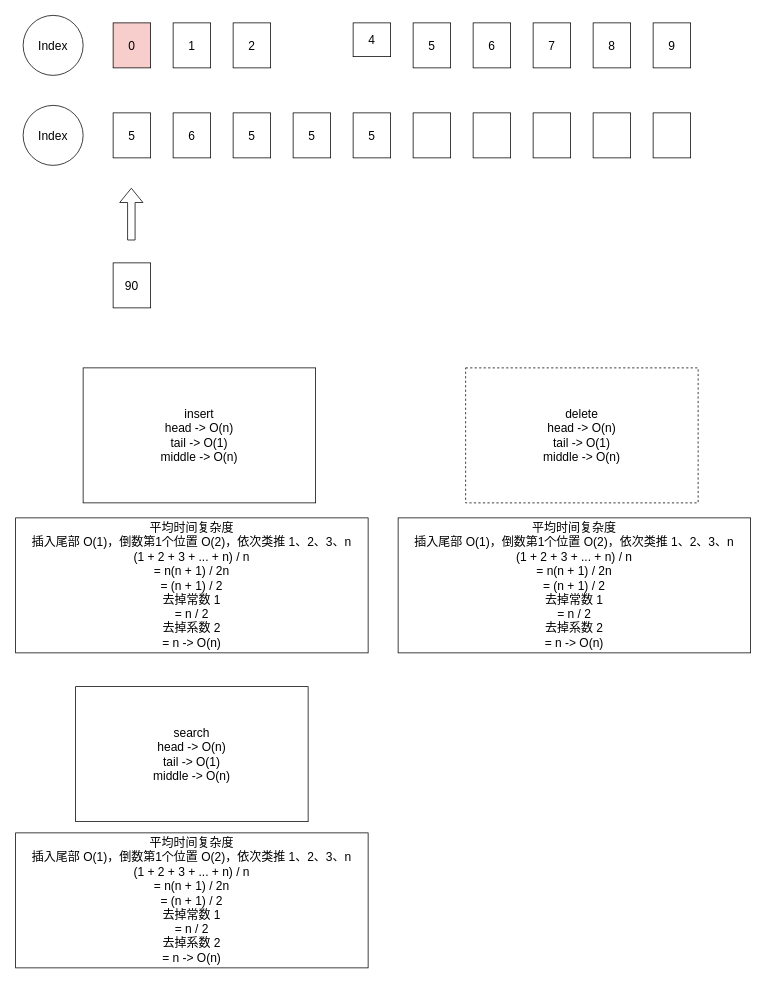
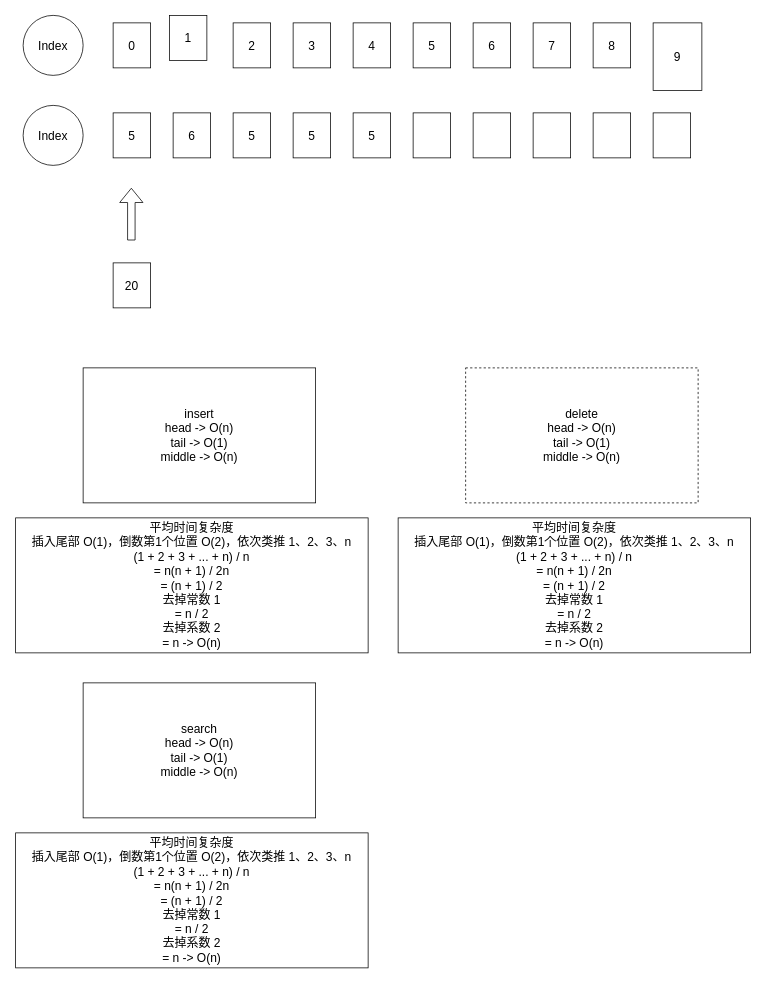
(372, 40) -> (372, 45)
(132, 45) -> (132, 45)
(192, 45) -> (188, 38)
none -> (312, 45)
(672, 45) -> (677, 57)
(132, 285) -> (132, 285)
(192, 754) -> (199, 750)
